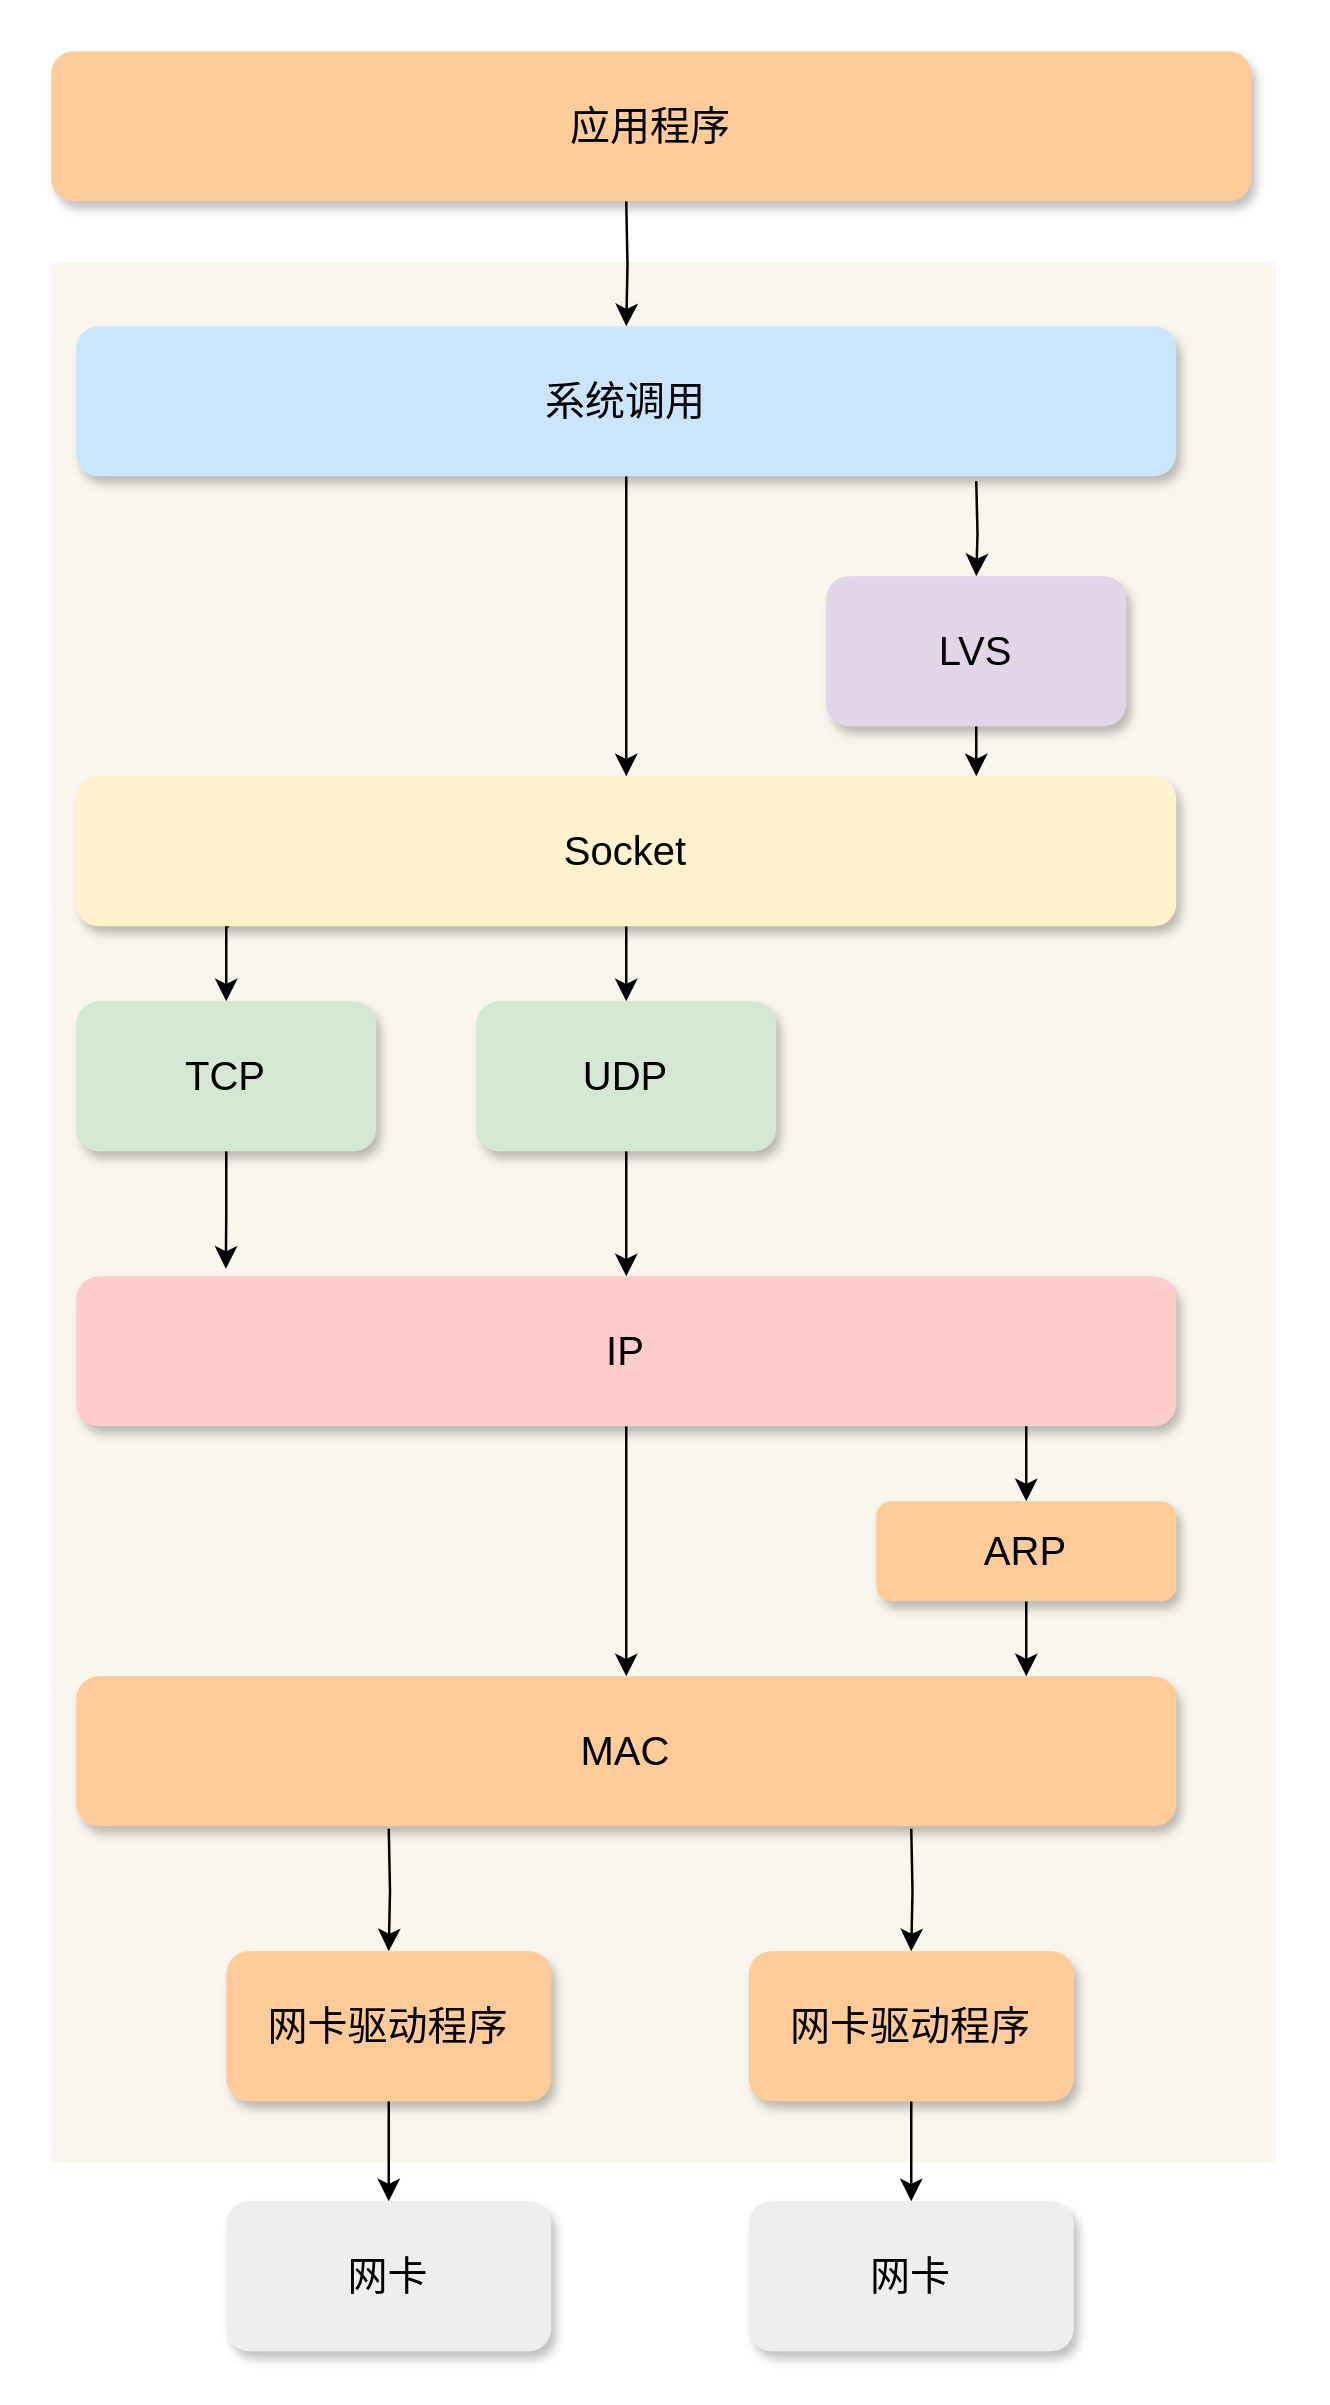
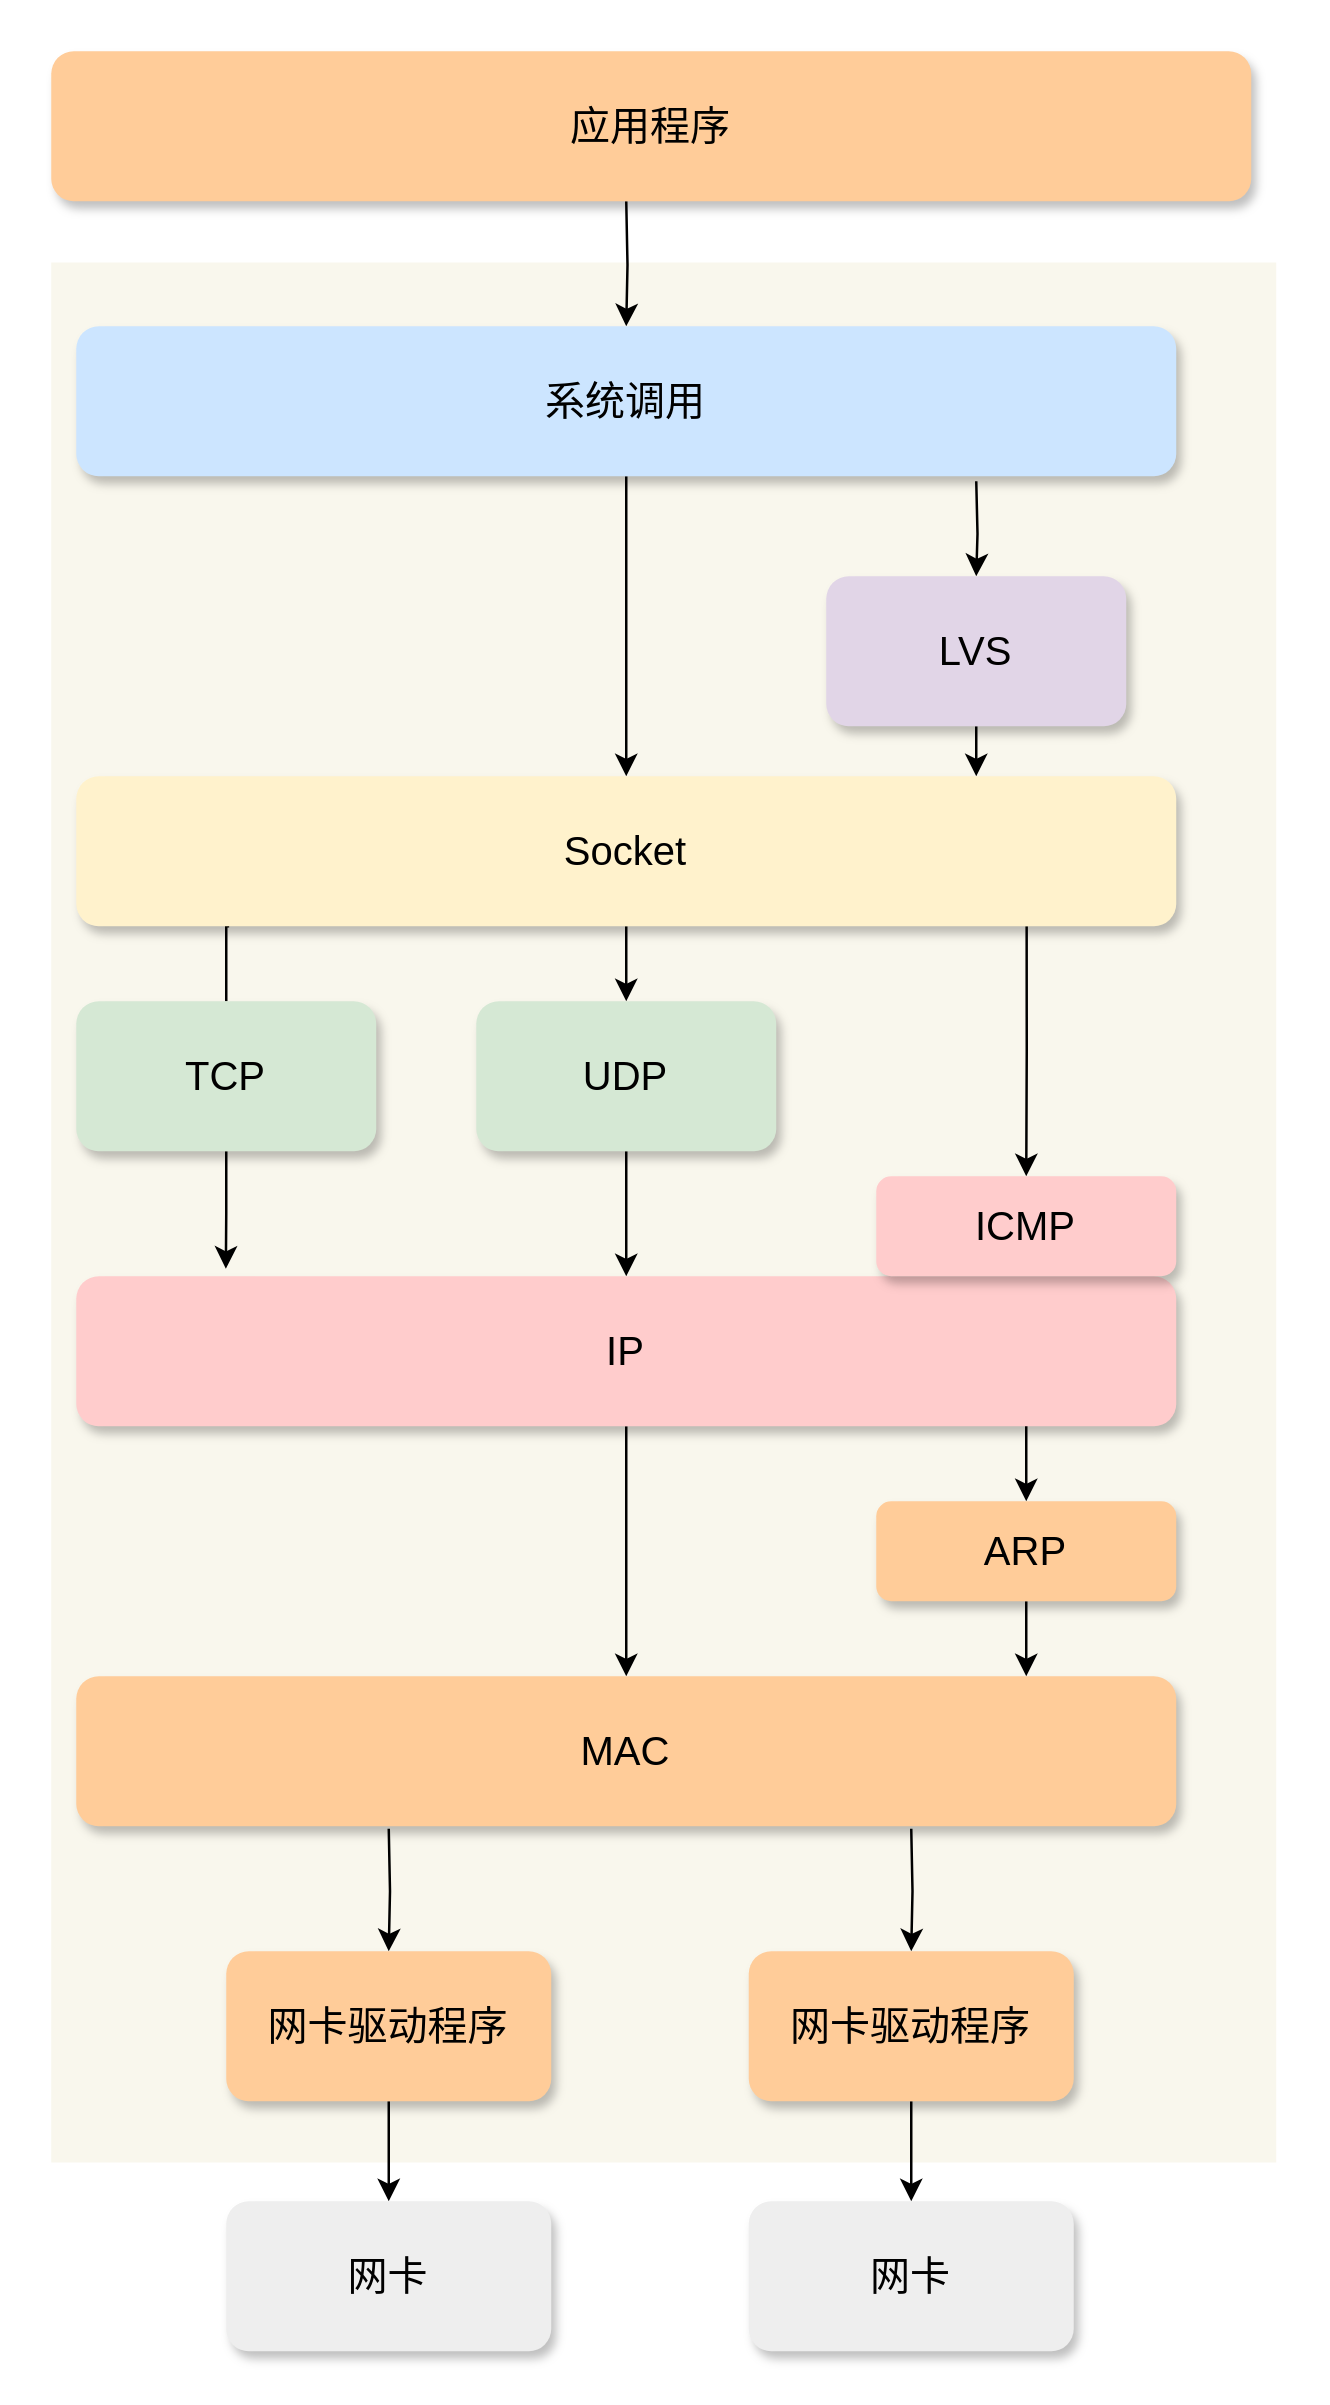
(226, 983) -> (226, 991)
none -> (1027, 1043)
none -> (1026, 1226)
